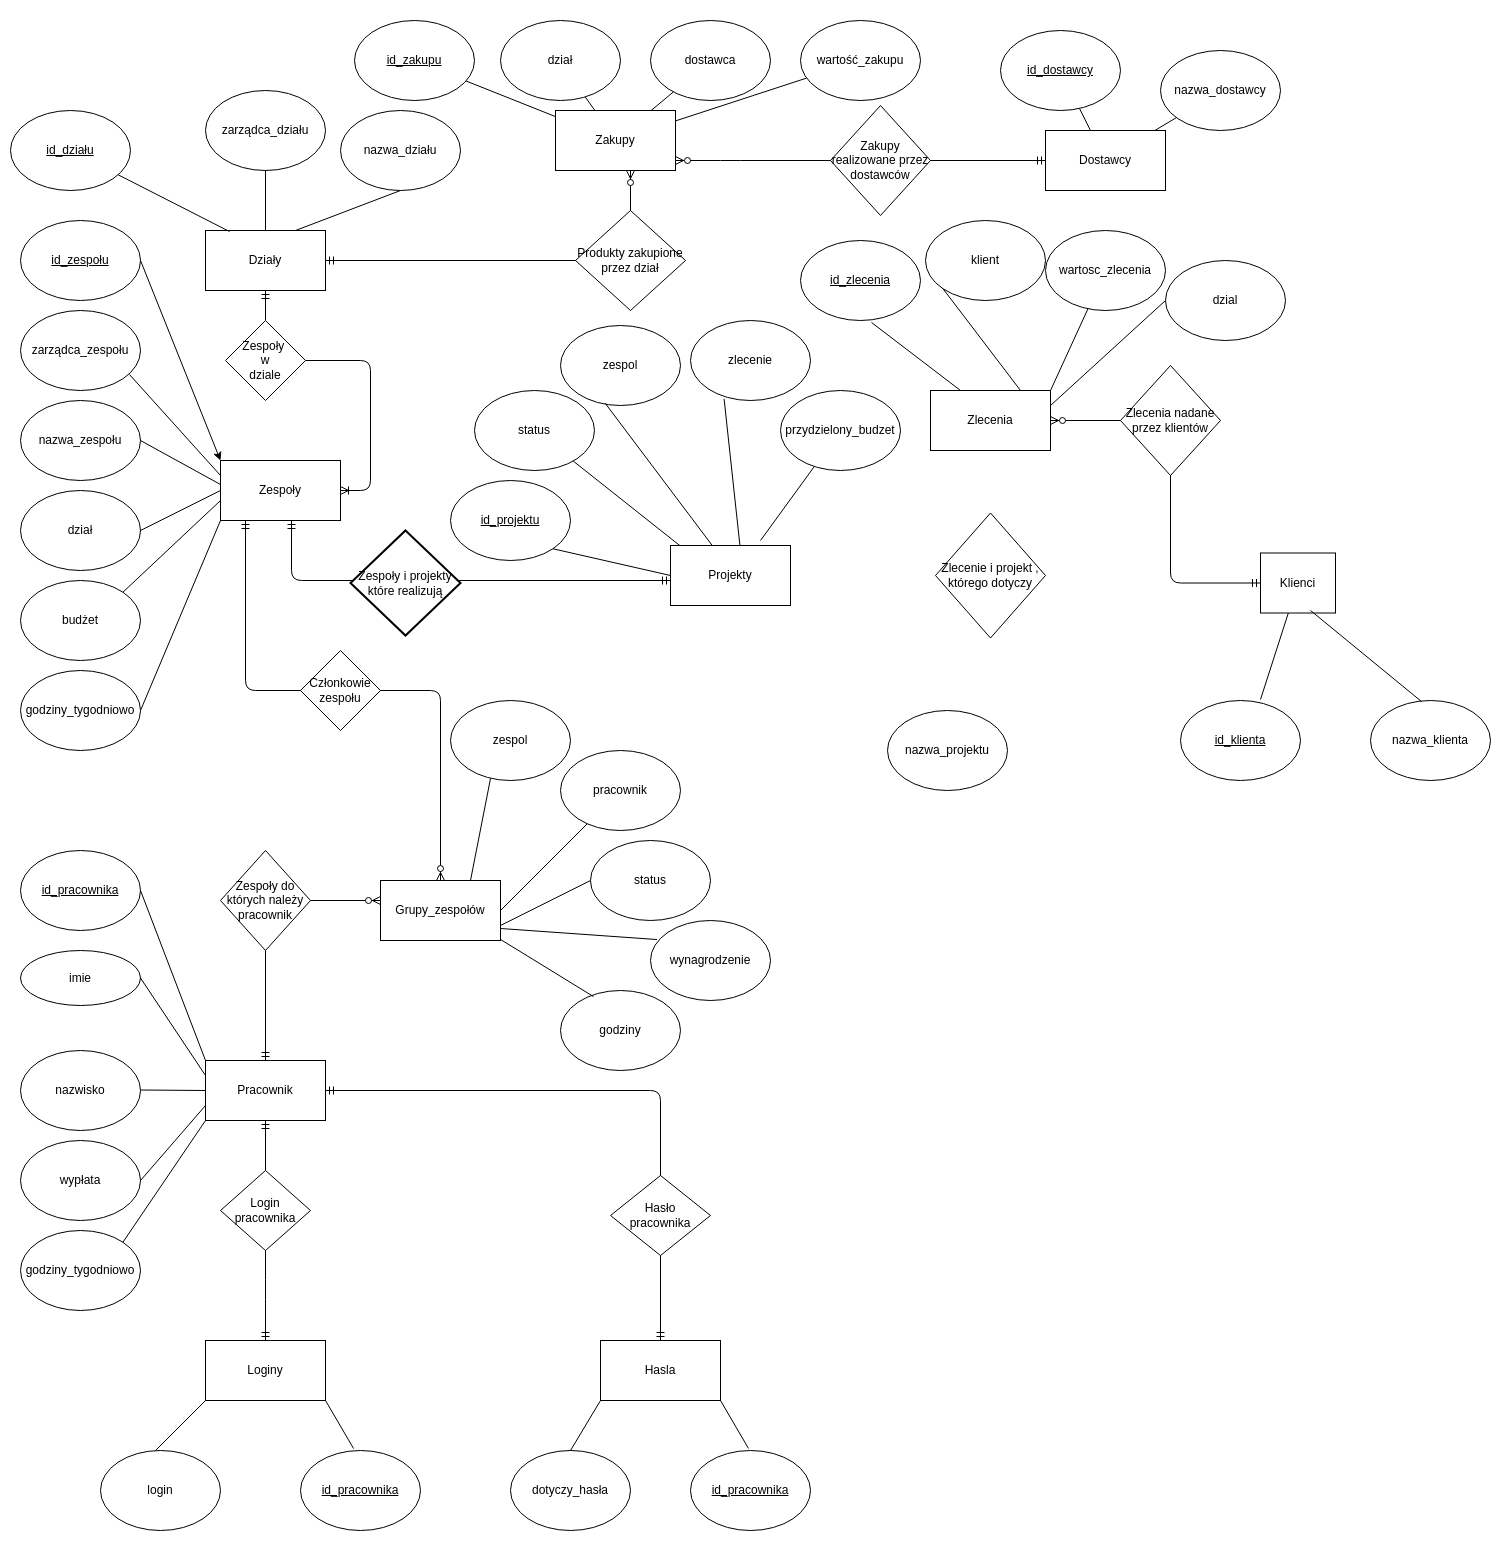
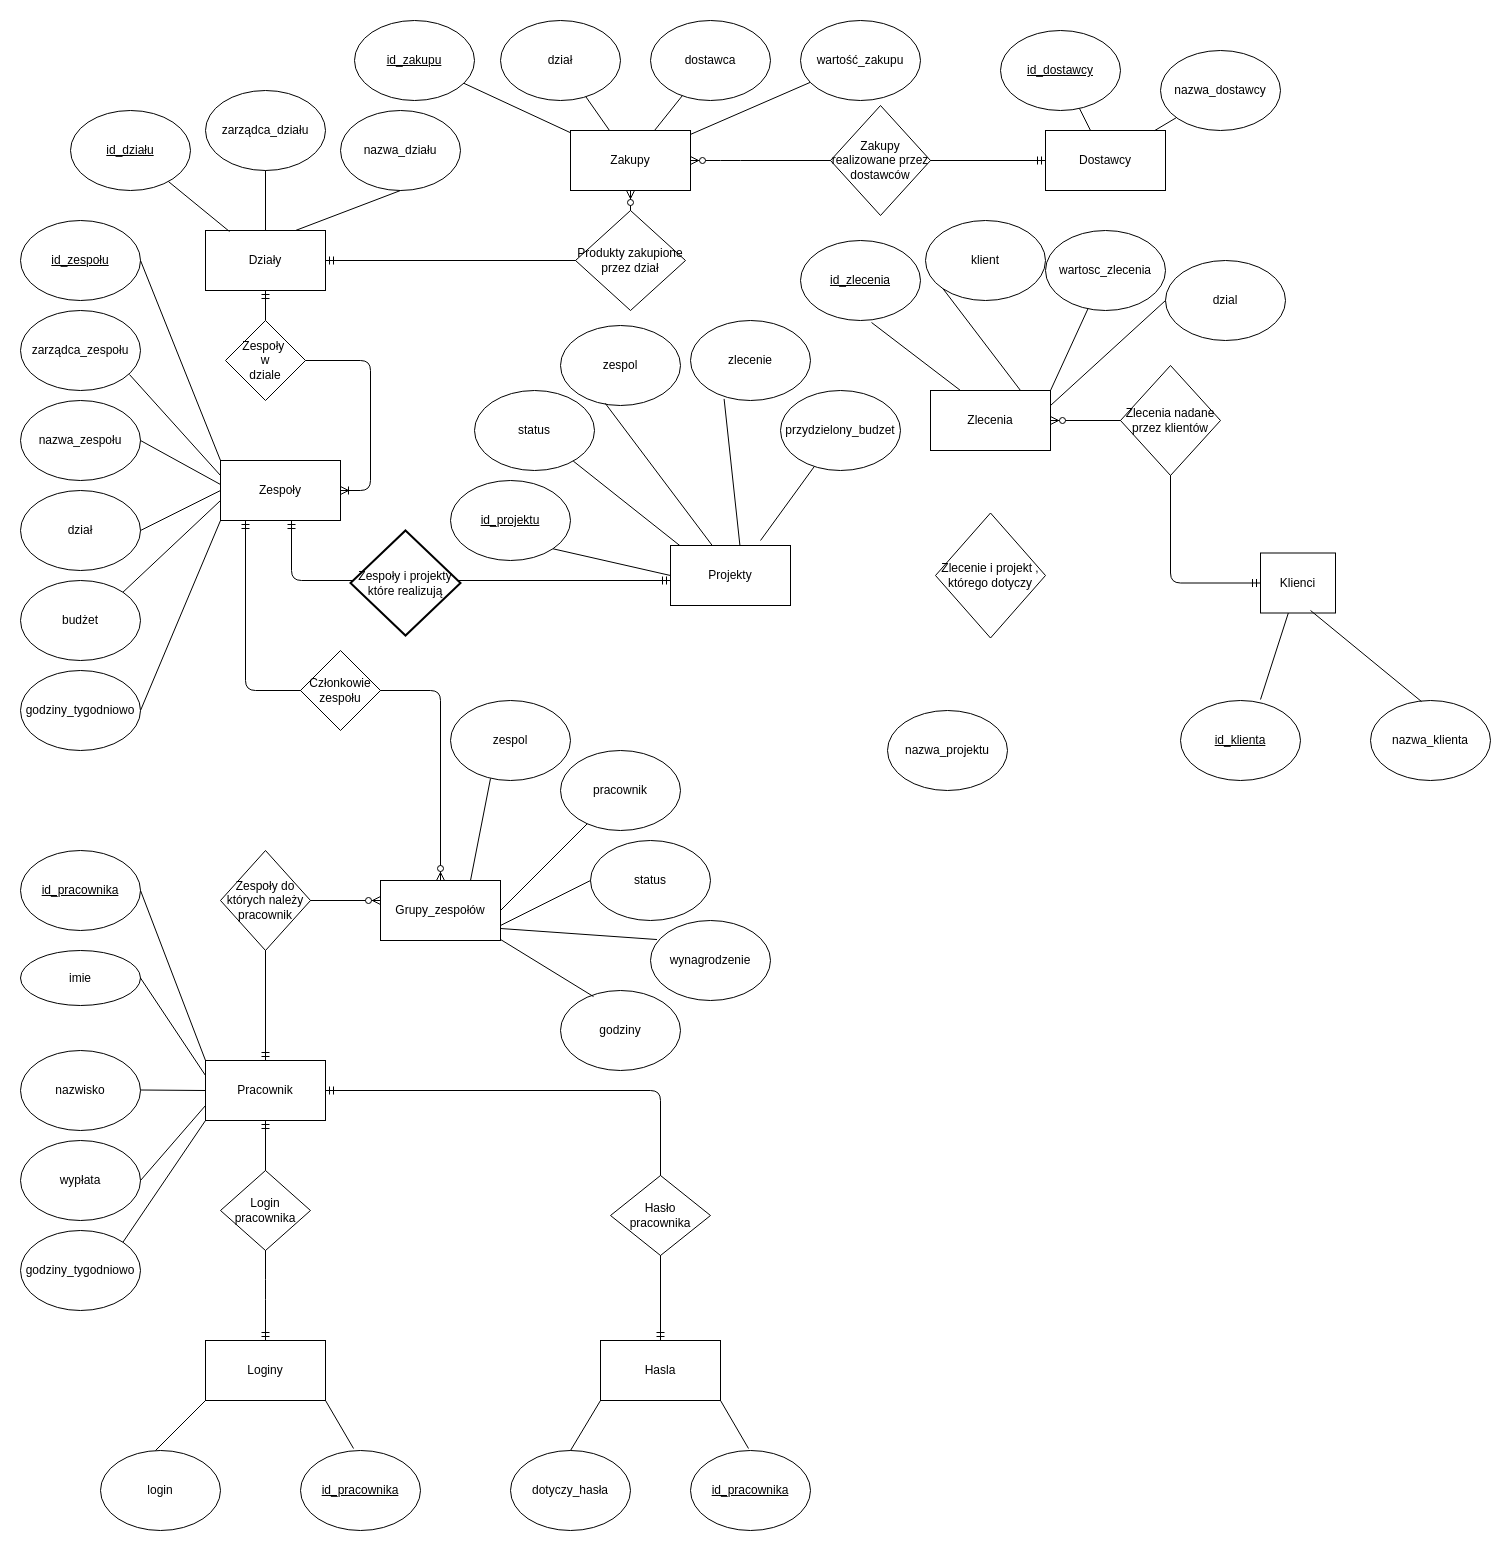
(616, 141) -> (631, 161)
(71, 151) -> (131, 151)
(217, 453) -> (219, 456)
